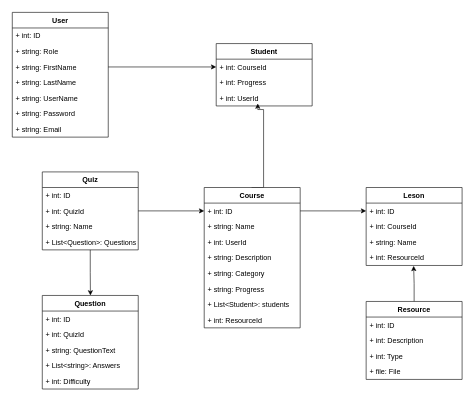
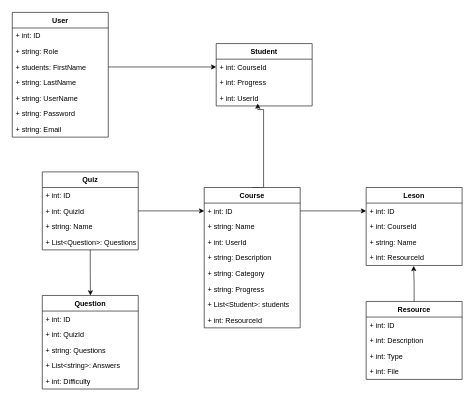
(49, 67) -> (54, 67)
(85, 350) -> (79, 350)
(387, 372) -> (386, 372)
